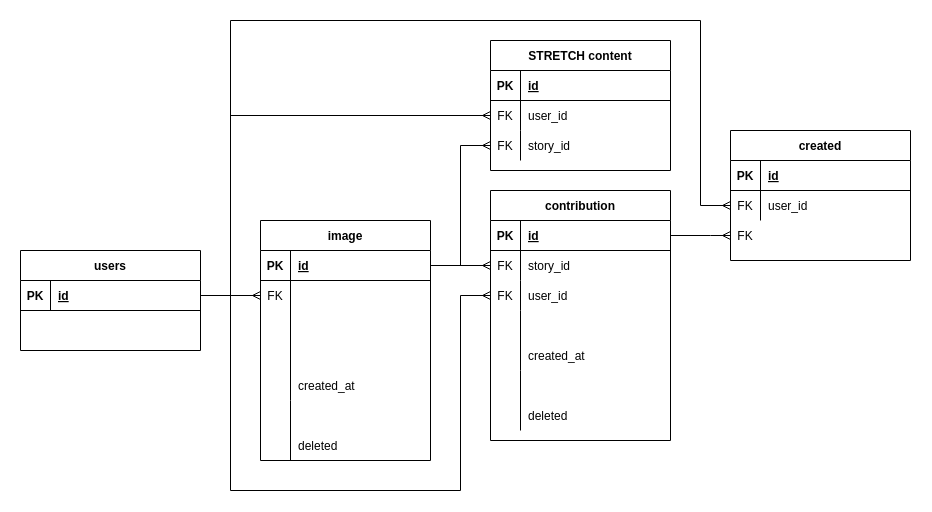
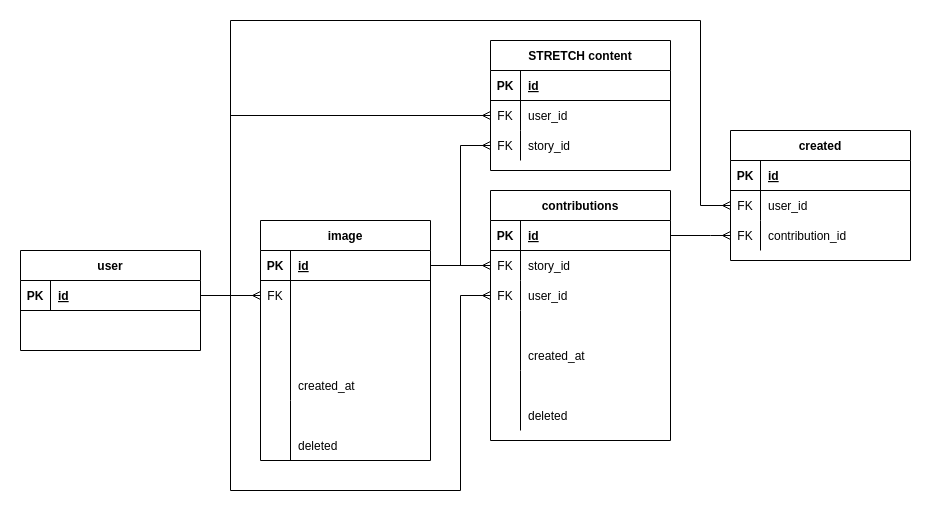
(580, 206) -> (580, 206)
none -> (836, 236)
(110, 266) -> (110, 266)
